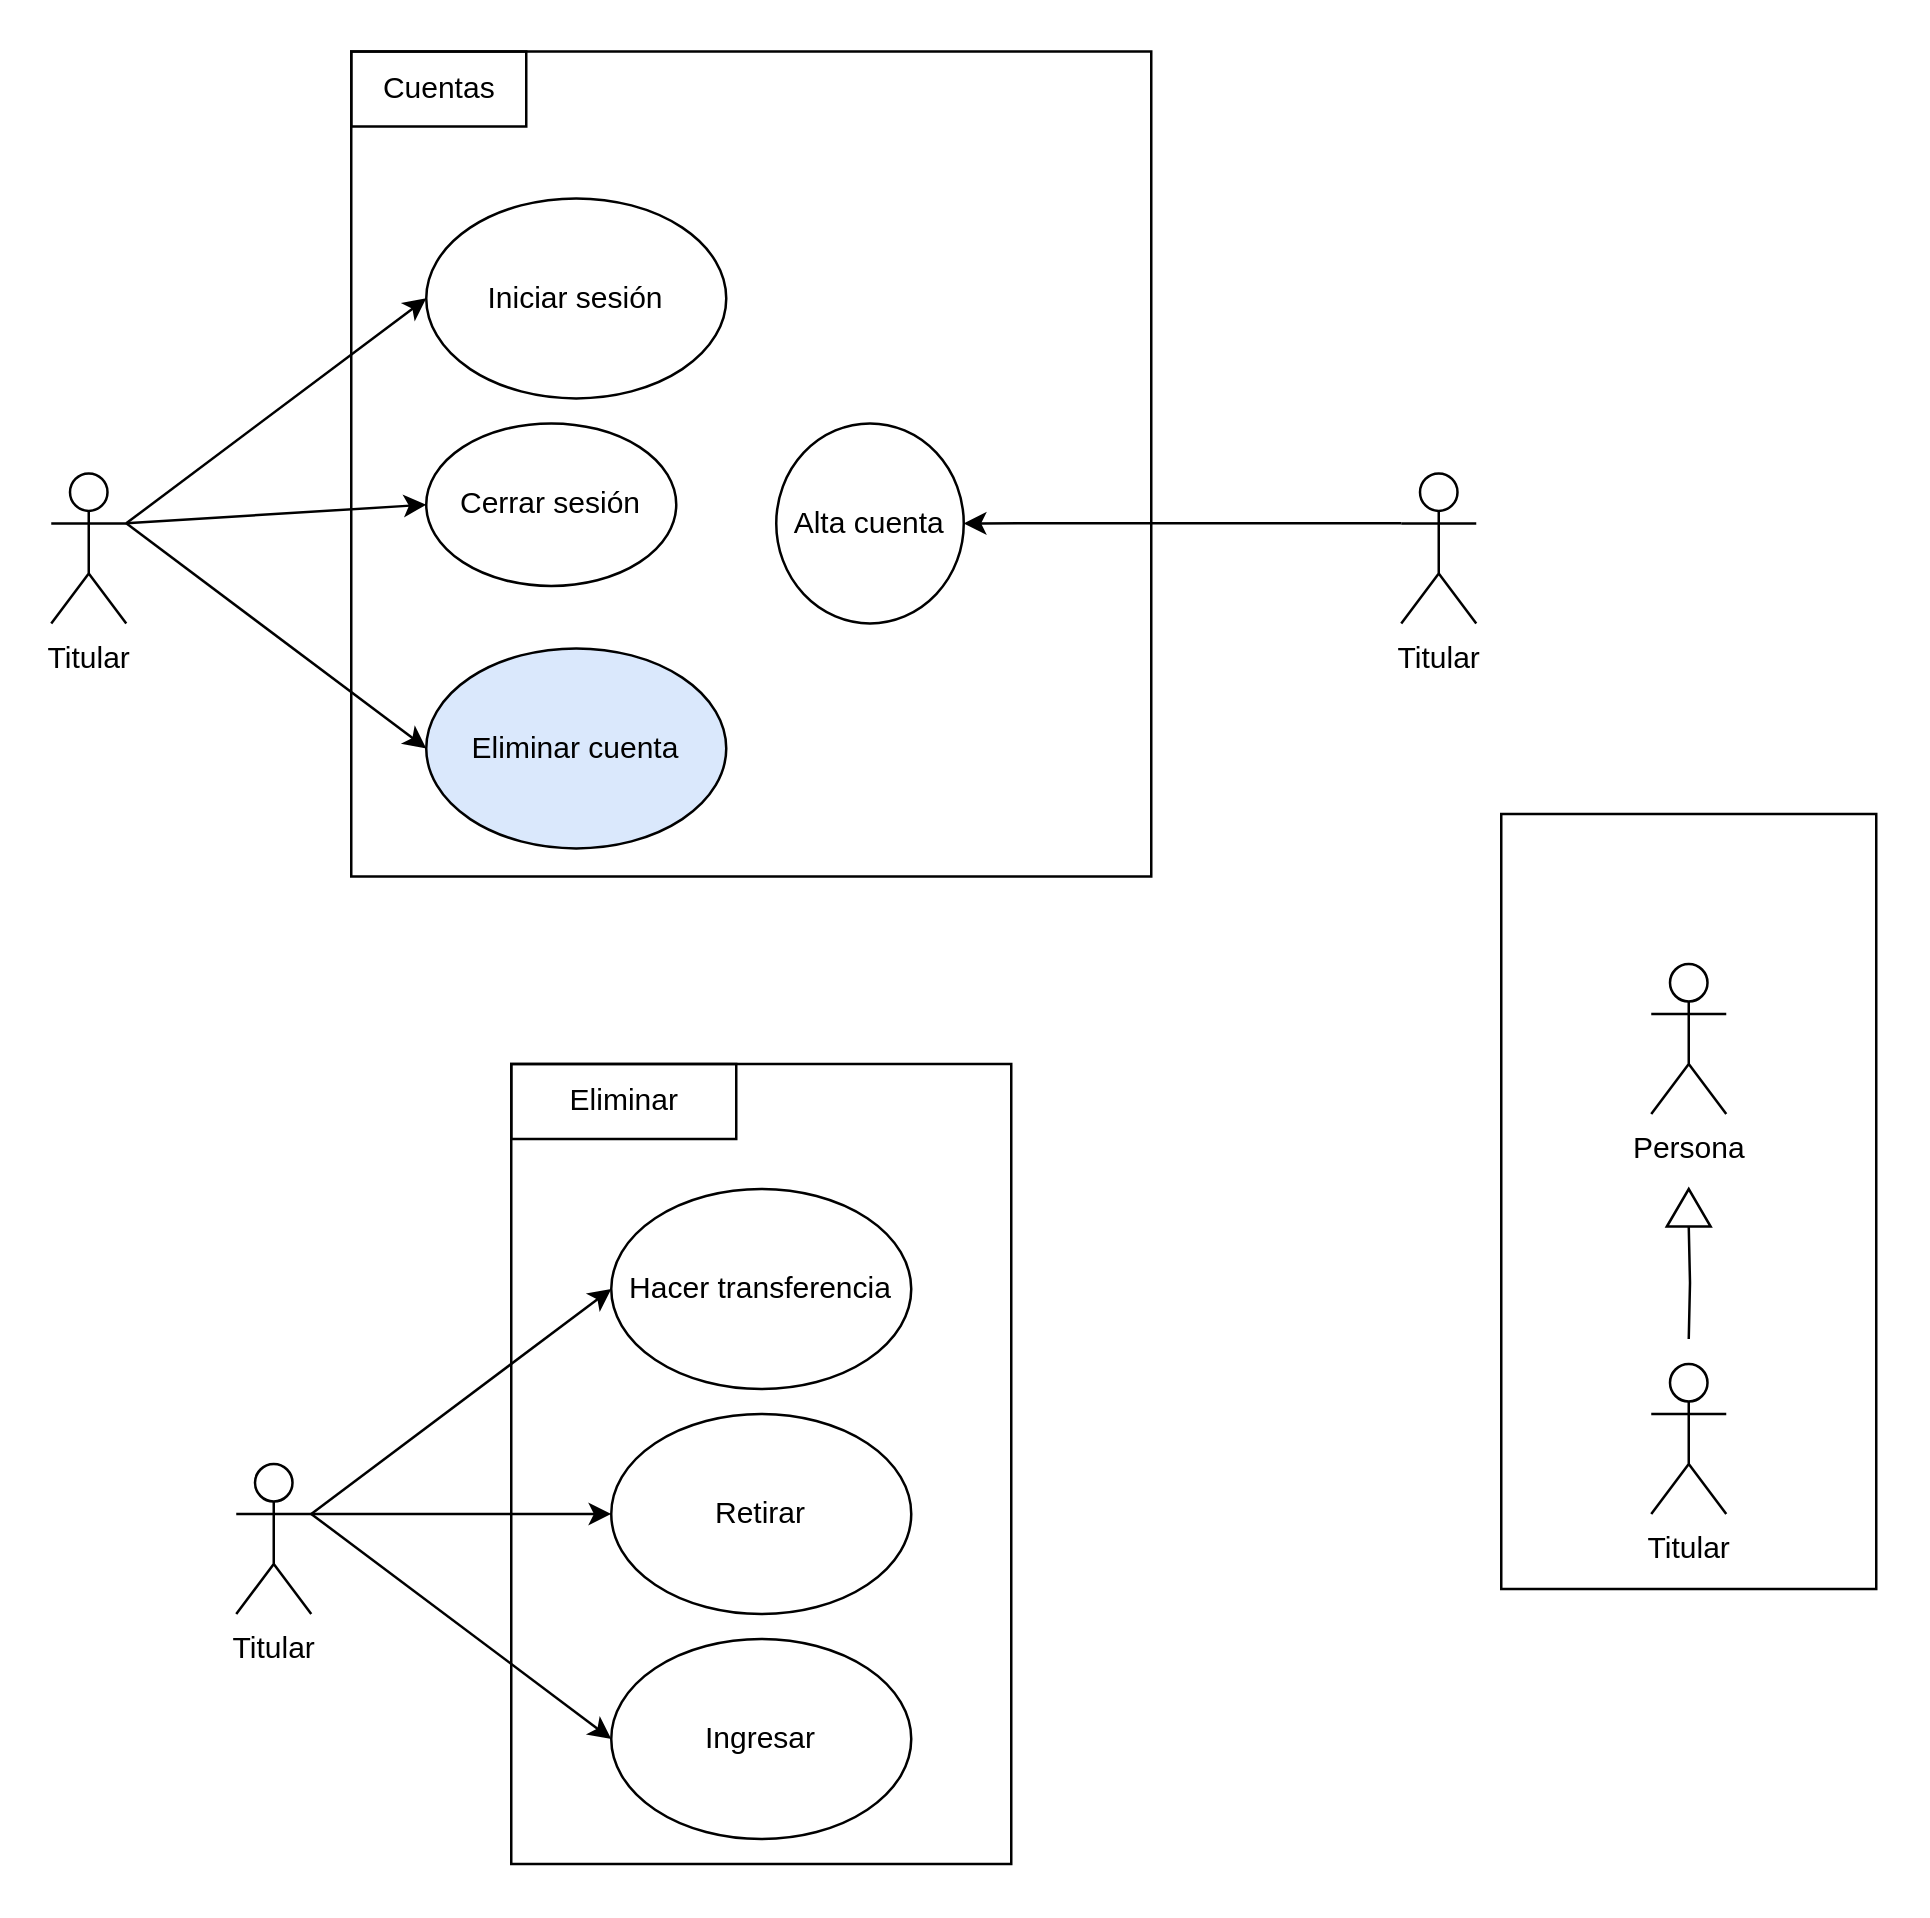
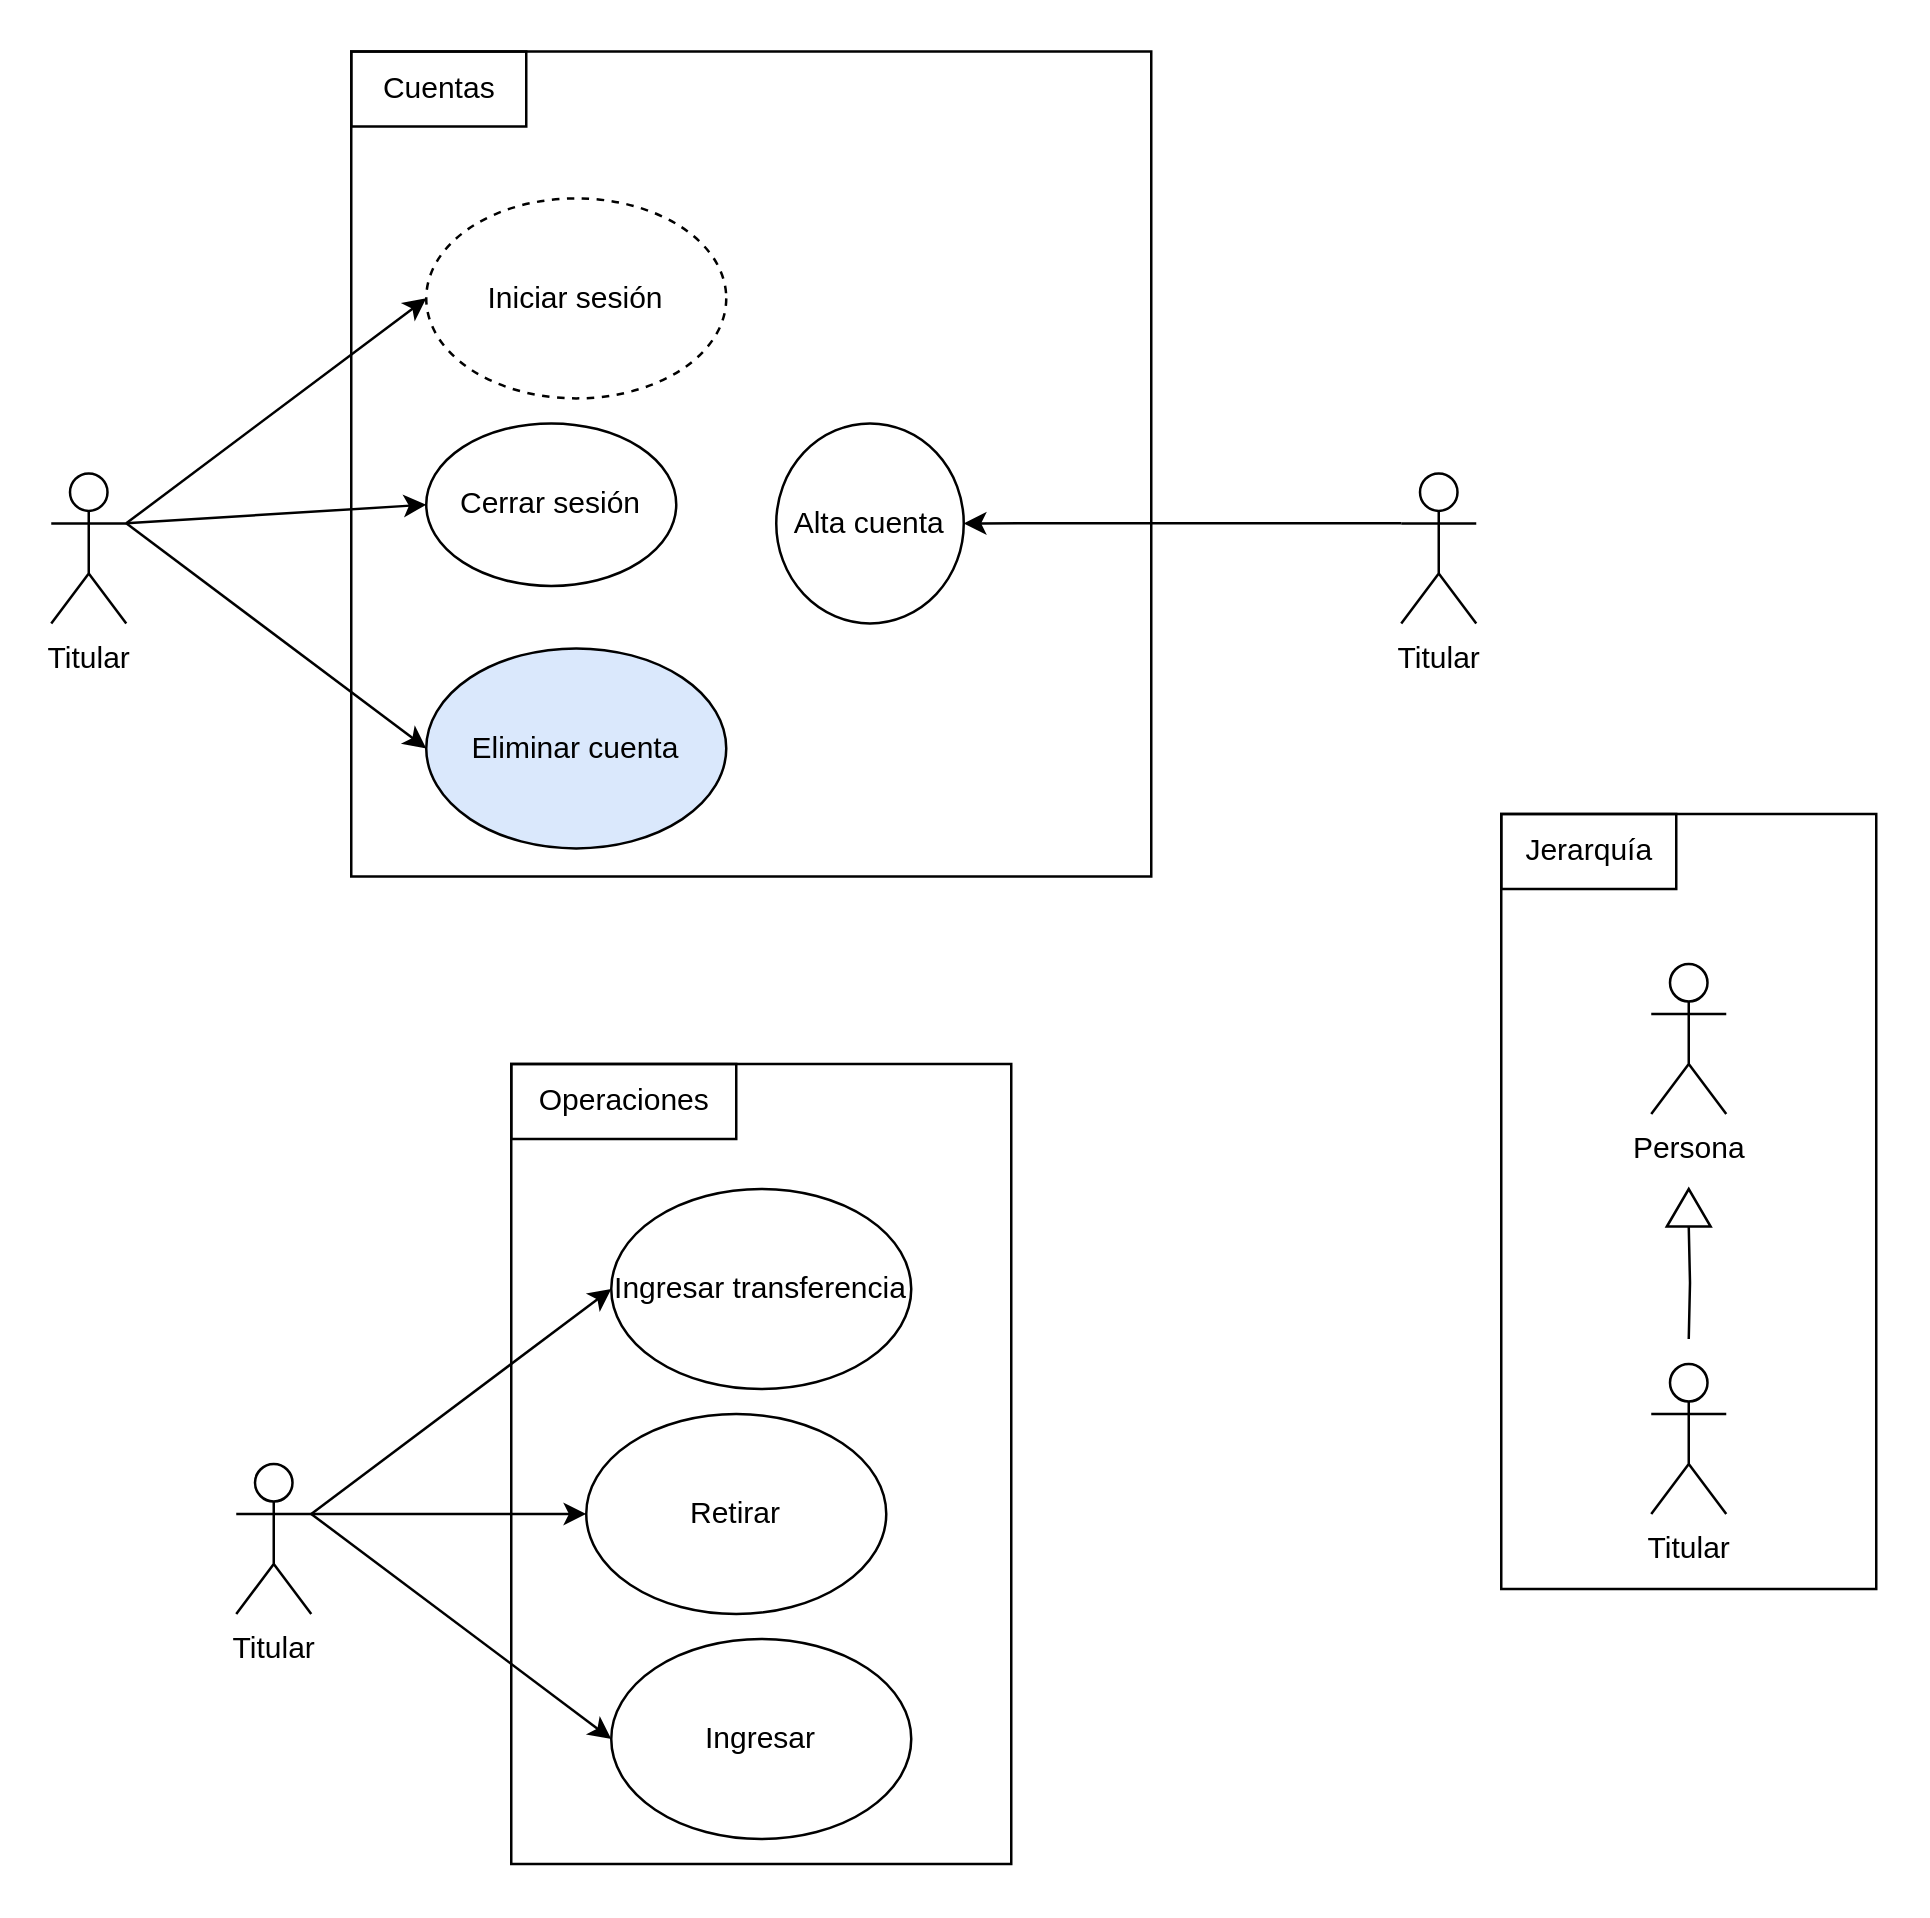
(576, 298) -> (576, 298)
none -> (1589, 851)
(625, 1101) -> (625, 1101)
(761, 1289) -> (761, 1289)
(761, 1514) -> (736, 1514)
